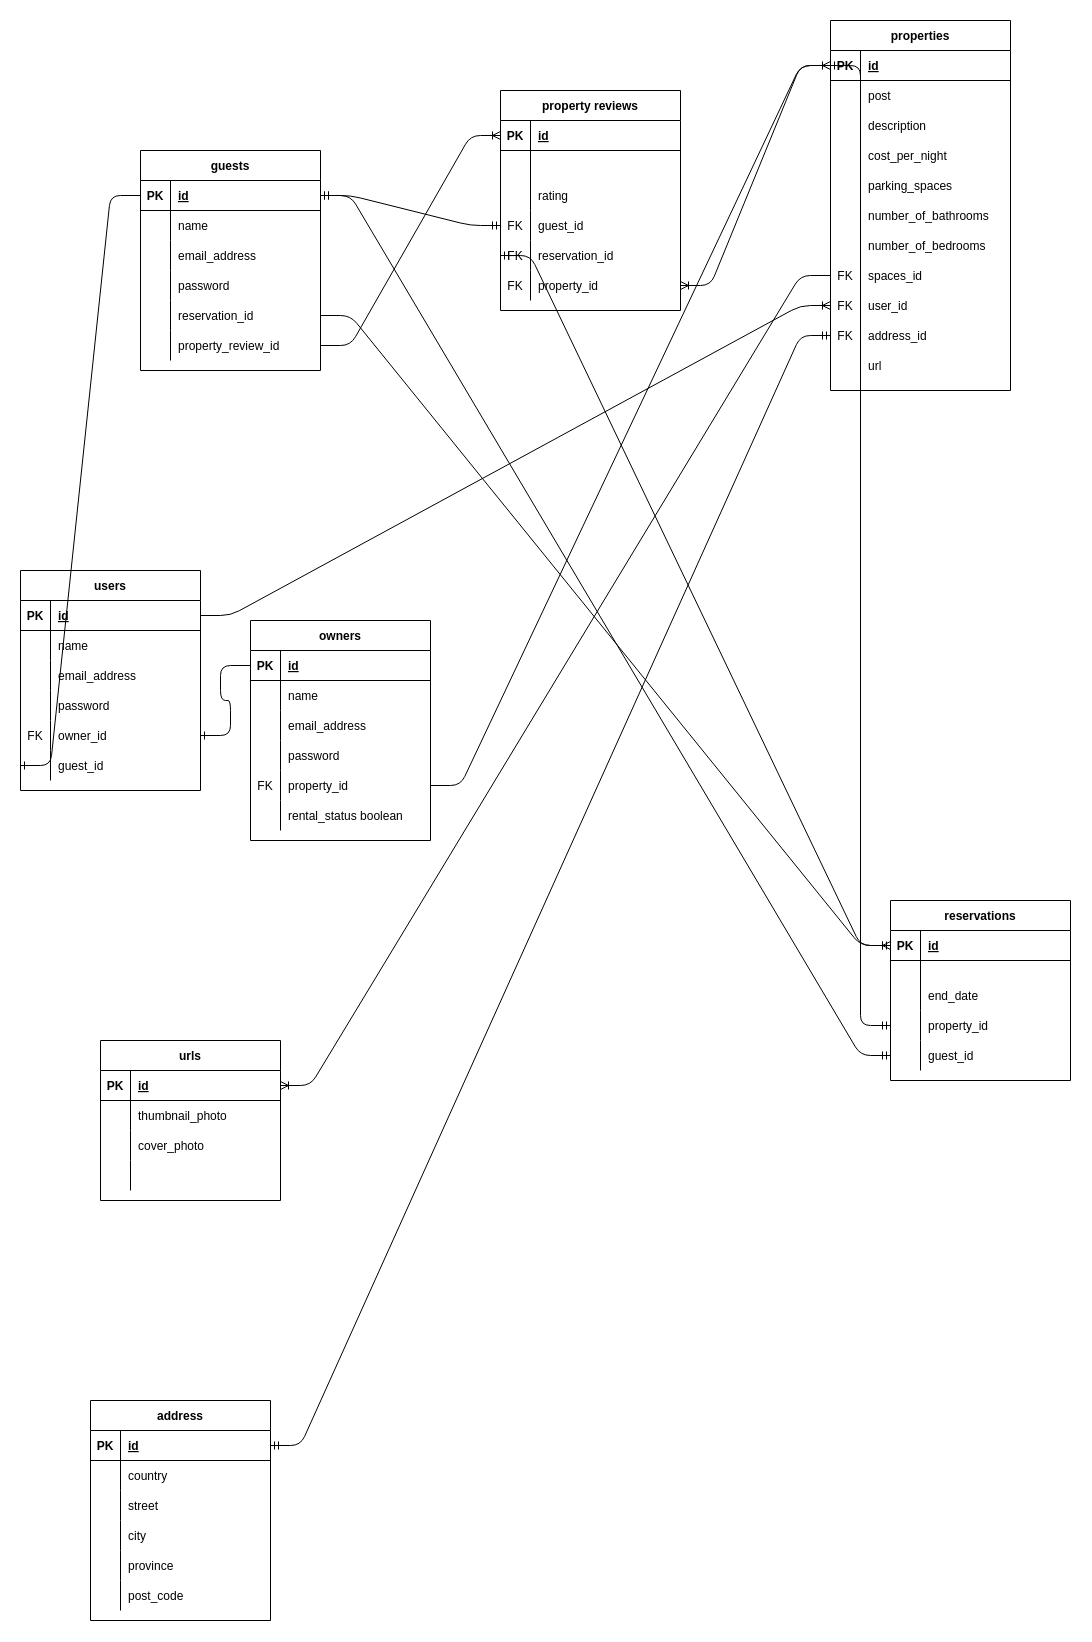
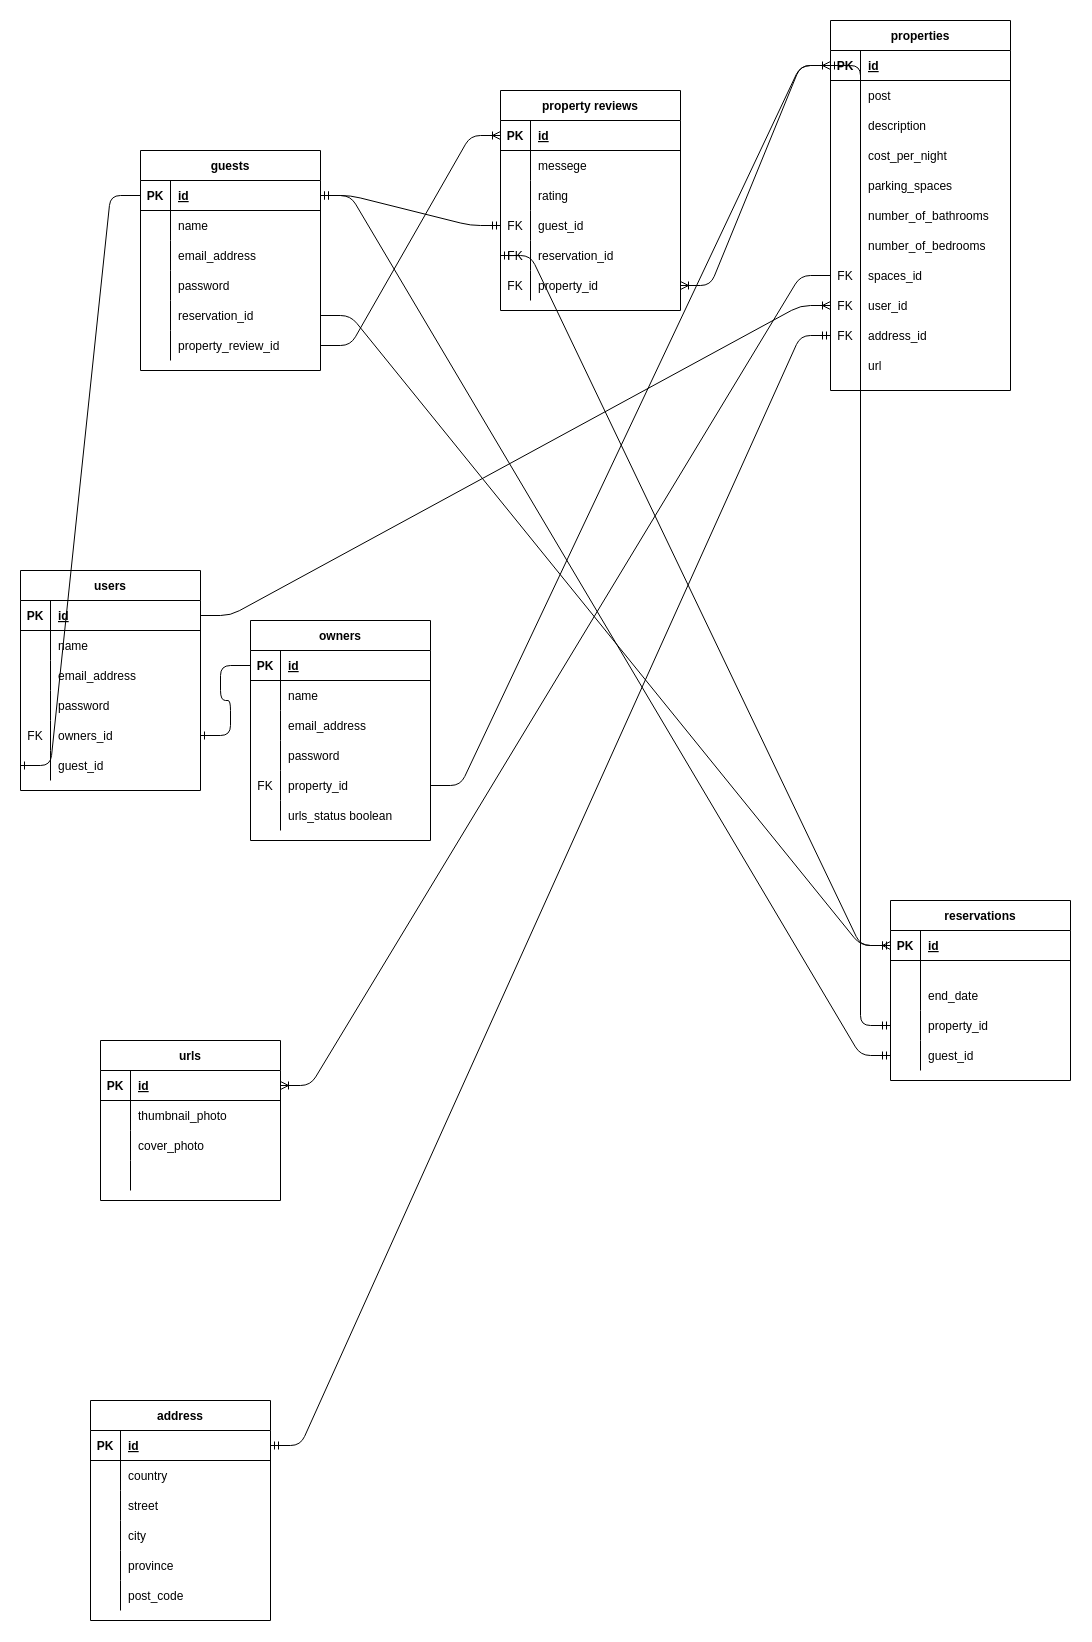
none -> (606, 166)
(83, 736) -> (87, 736)
(354, 816) -> (347, 816)
